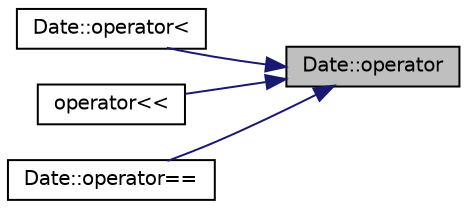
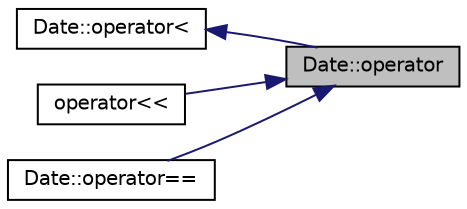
(216, 57) -> (272, 39)
